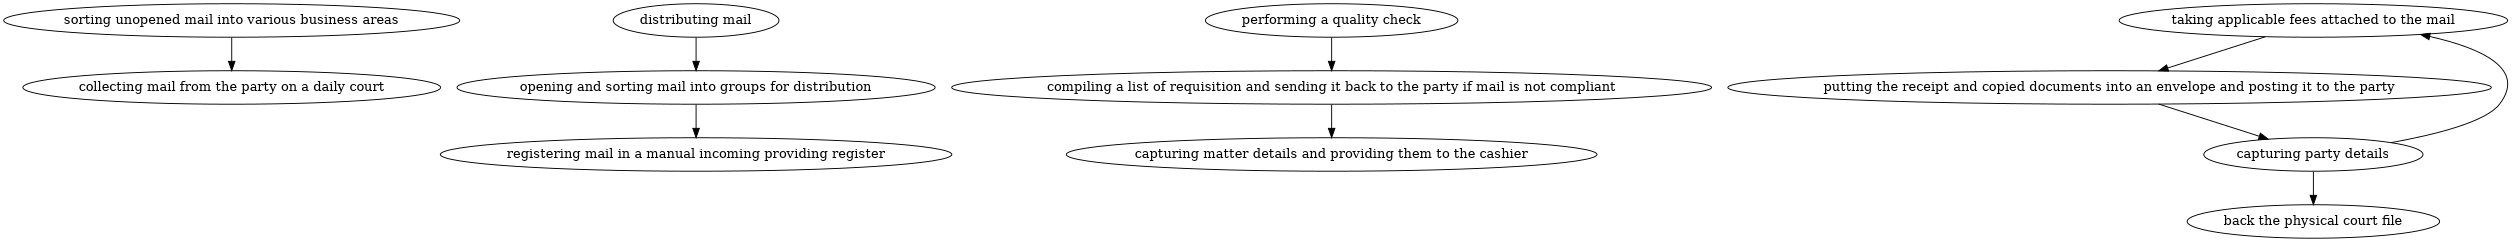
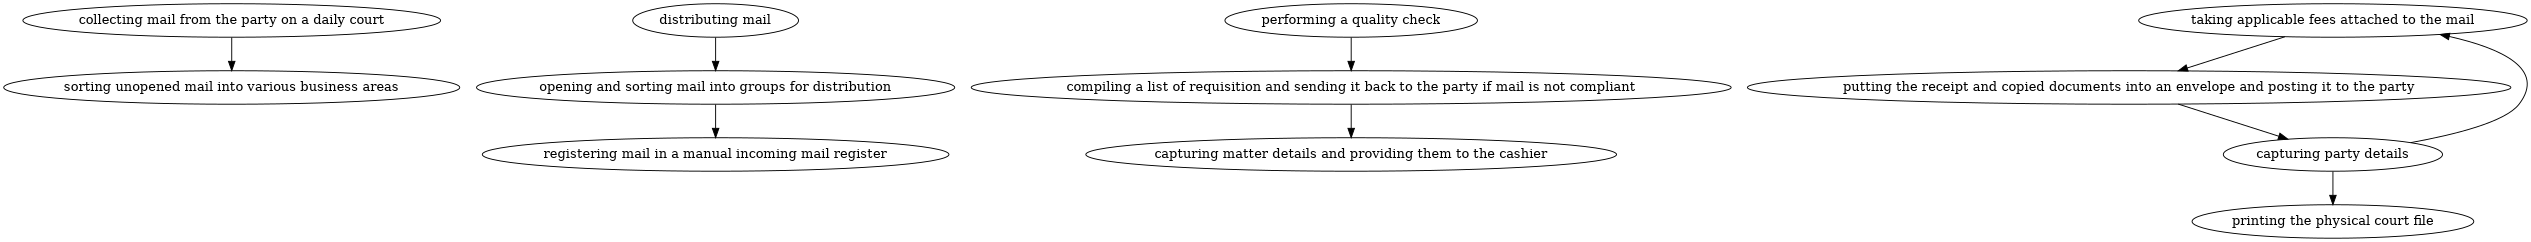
(232, 49) -> (232, 49)
(696, 154) -> (716, 154)
(2313, 221) -> (2333, 221)
